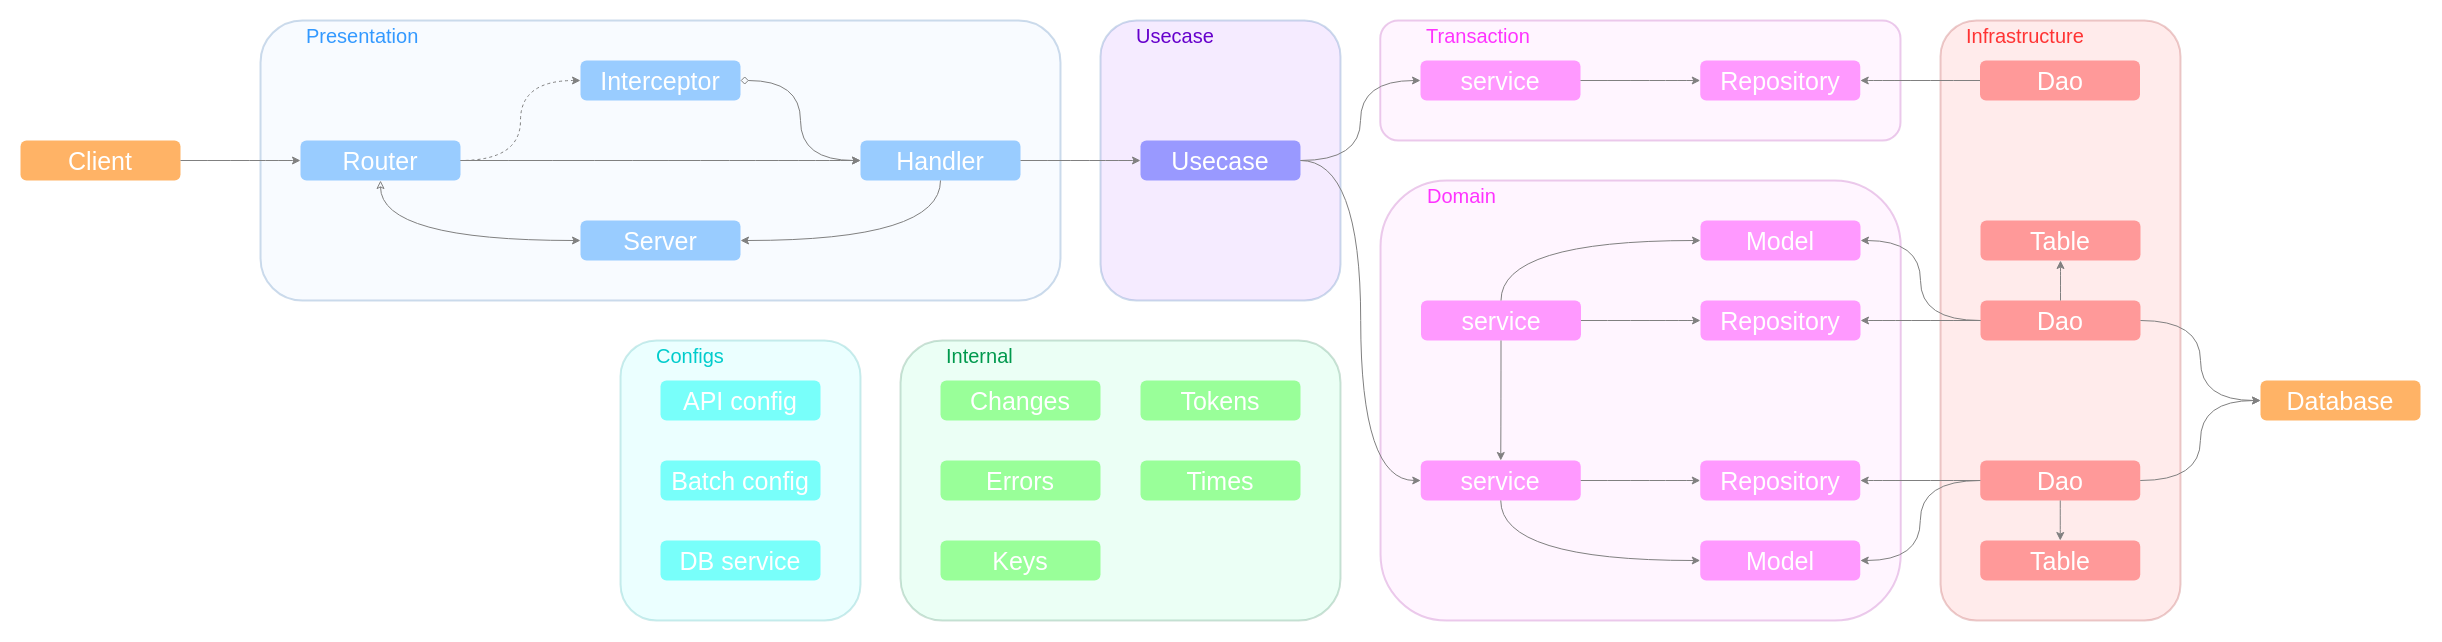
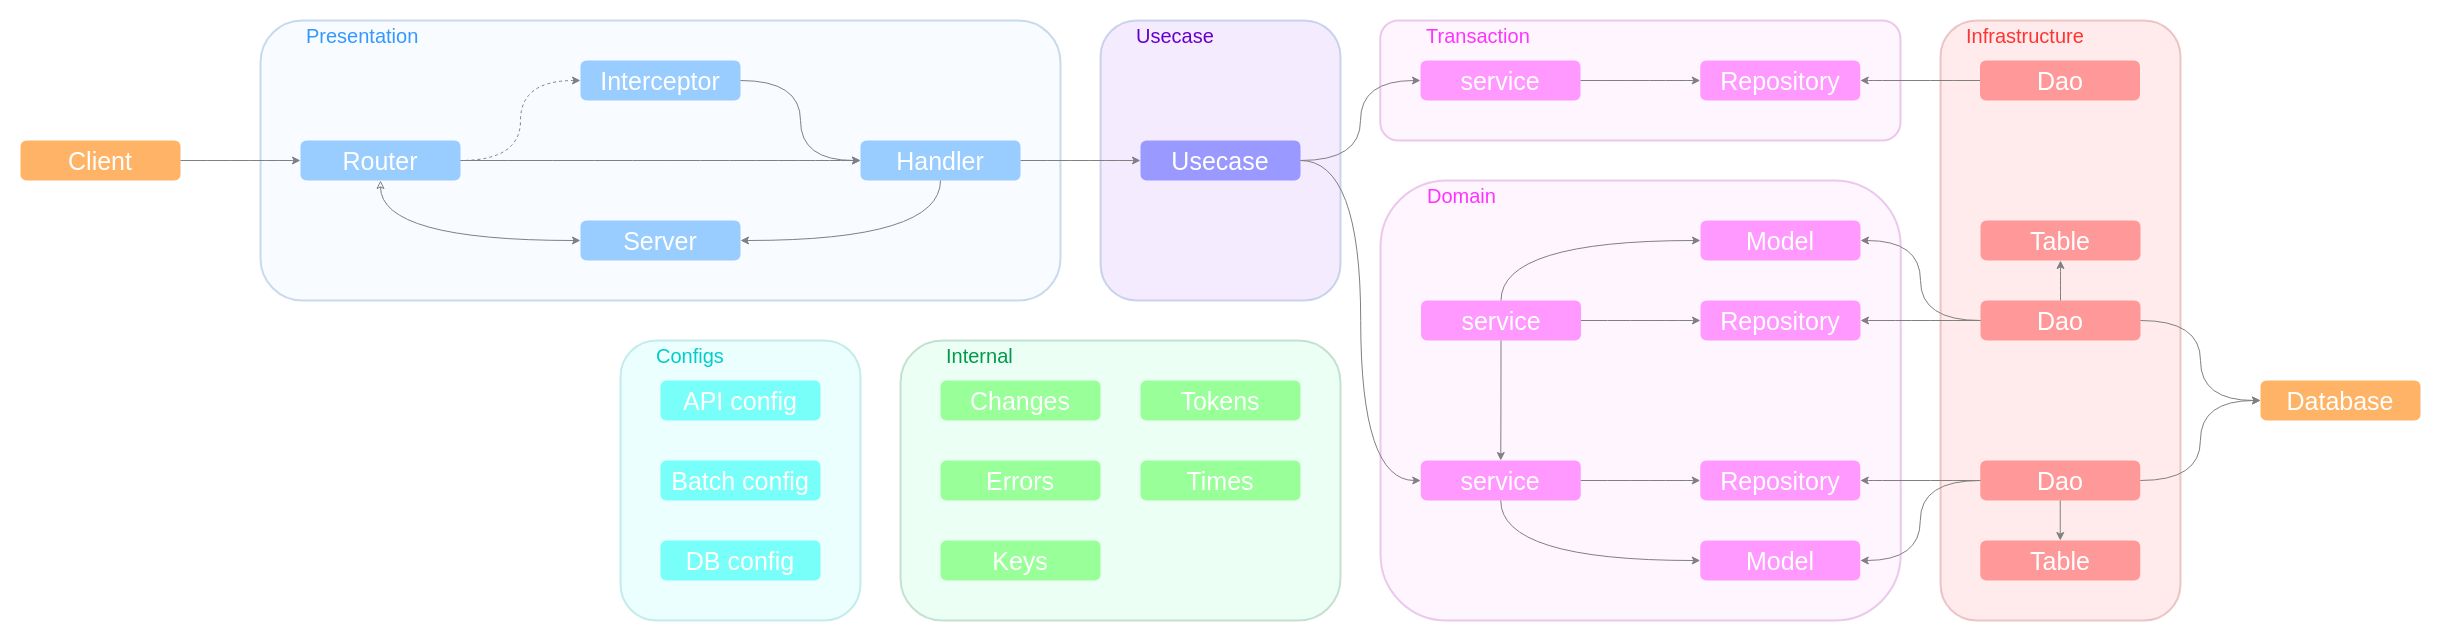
(777, 85) -> (771, 84)
(741, 561) -> (741, 561)
